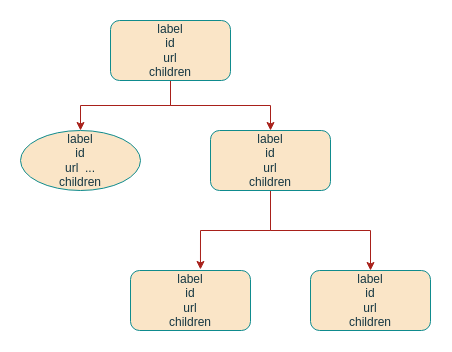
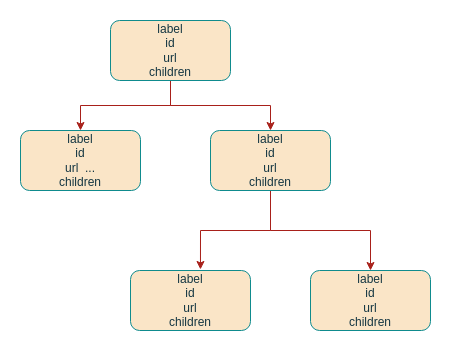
(81, 161) -> (81, 161)
